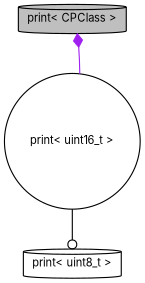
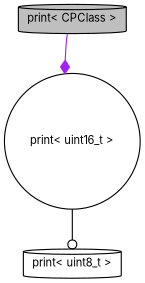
(79, 60) -> (66, 47)
